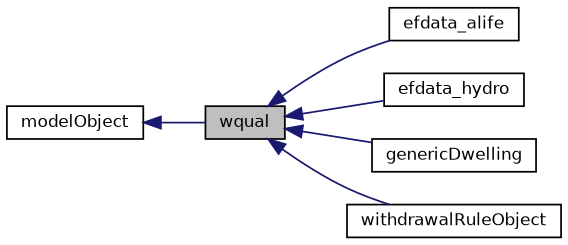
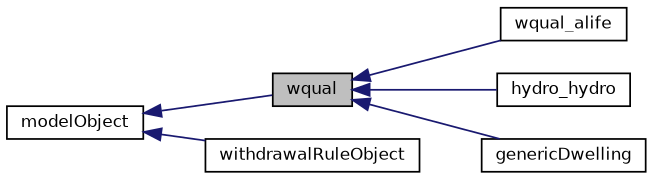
(454, 24) -> (564, 24)
(454, 90) -> (564, 90)
(334, 181) -> (183, 137)
